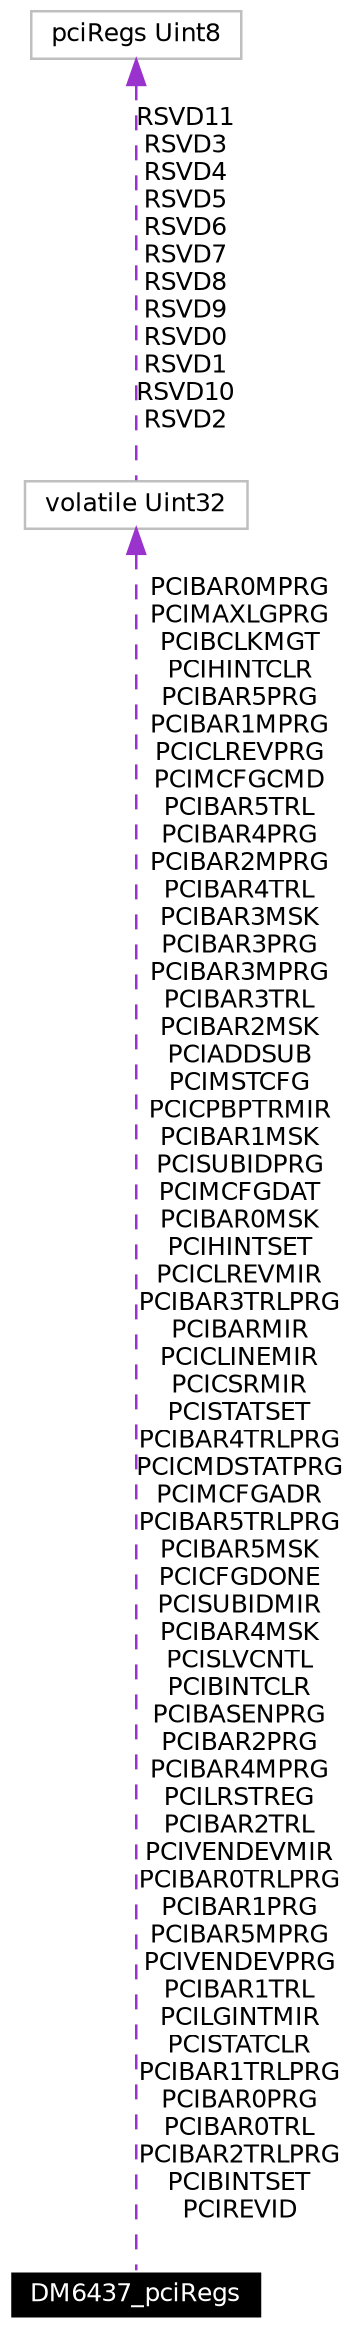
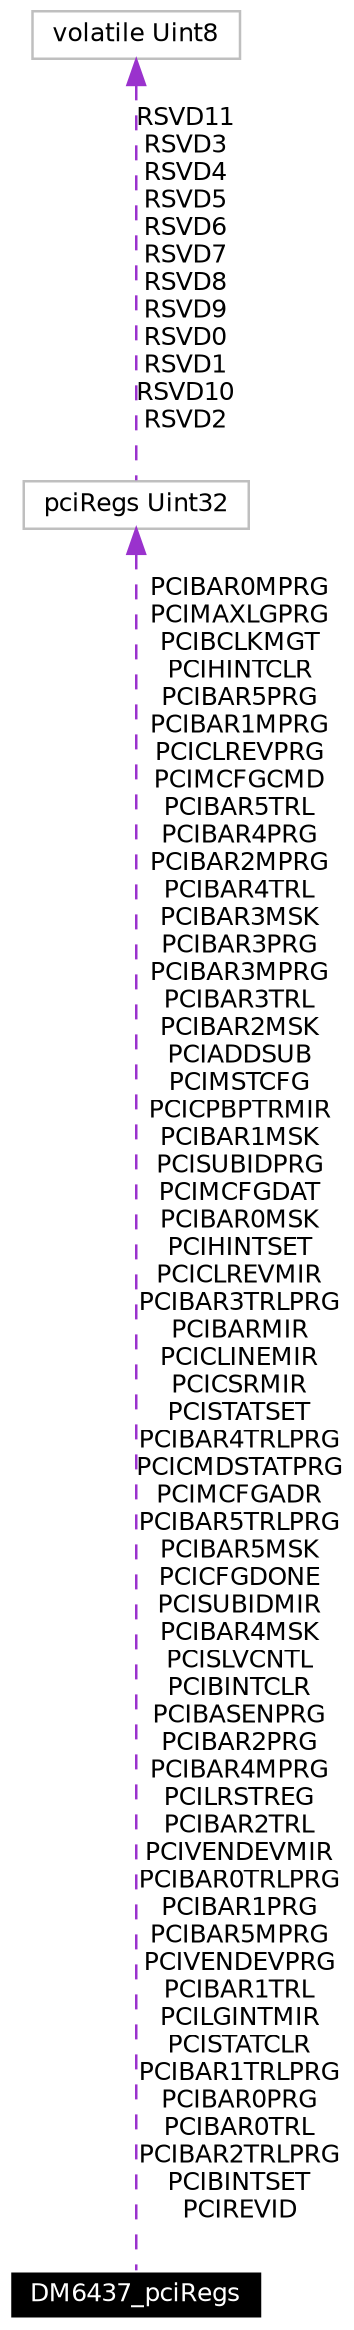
(136, 35) -> (136, 35)
(136, 505) -> (136, 505)
